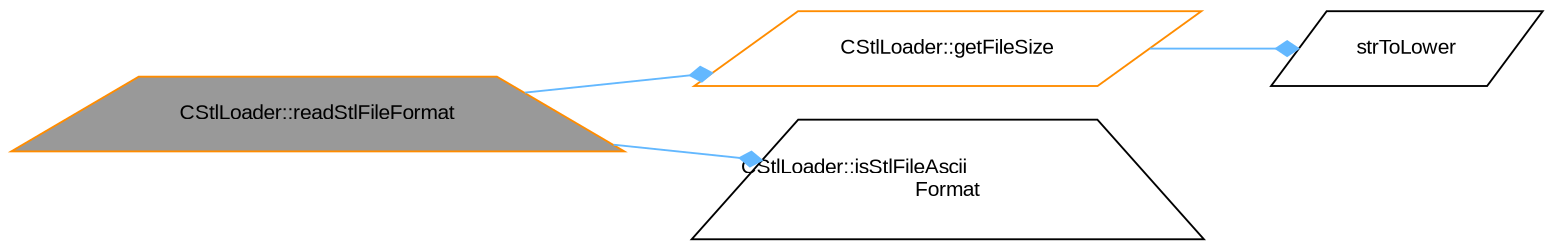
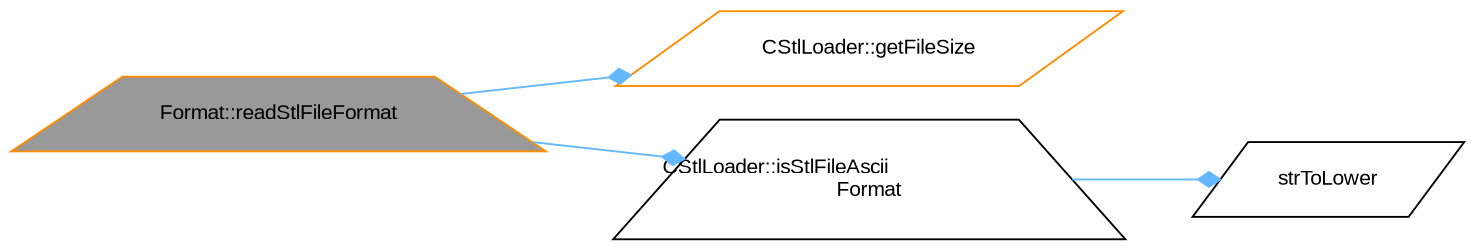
(1213, 49) -> (1135, 179)
(318, 114) -> (279, 114)
